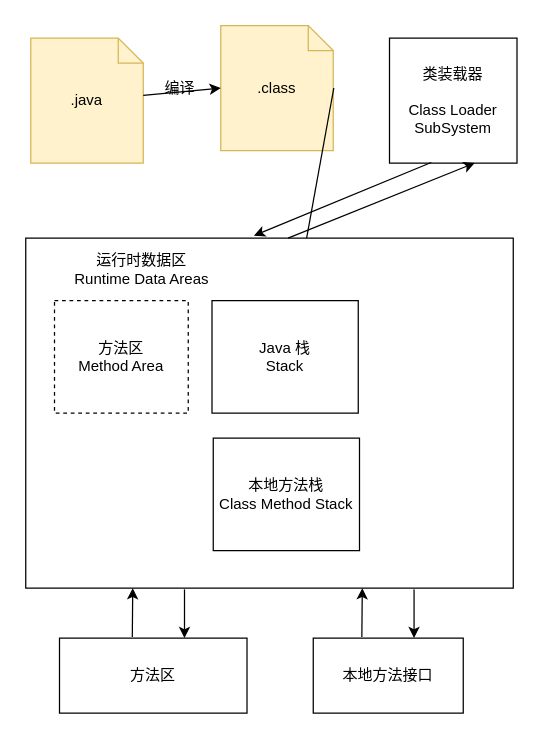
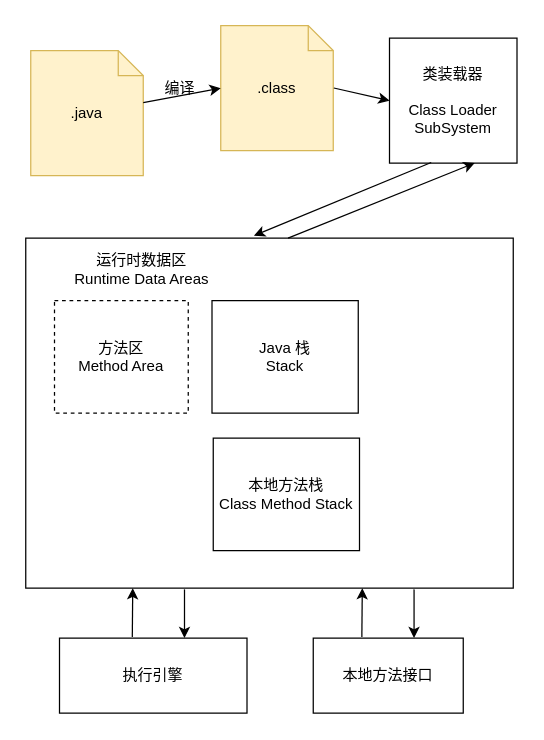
(87, 101) -> (87, 113)
(320, 163) -> (357, 93)
(153, 676) -> (153, 676)
